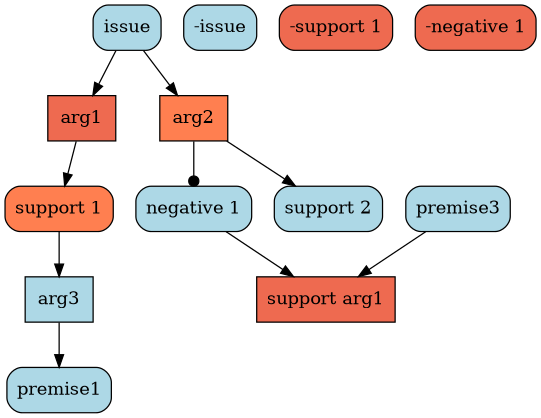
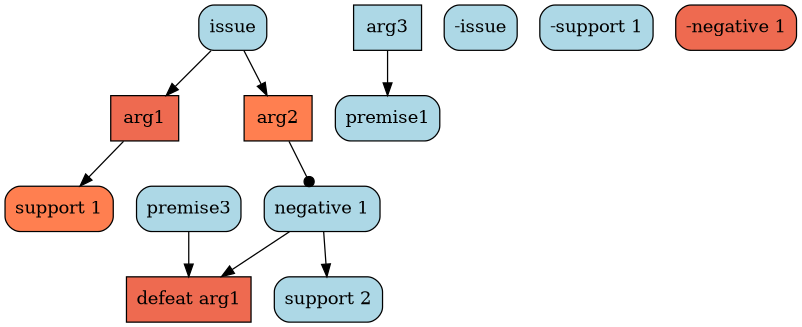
(336, 28) -> (596, 28)
(256, 160) -> (325, 248)
(59, 248) -> none
(326, 299) -> (189, 299)
